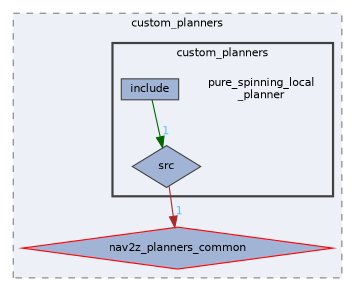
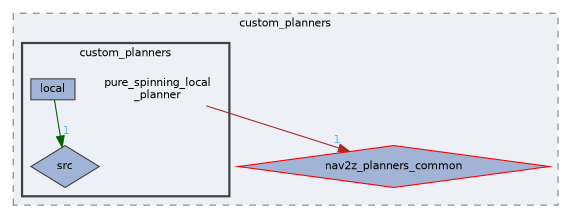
(150, 89) -> (53, 89)
(171, 203) -> (272, 127)
